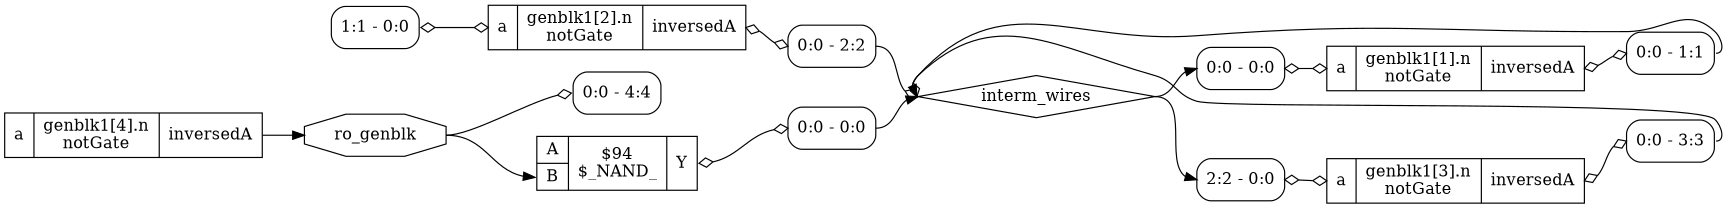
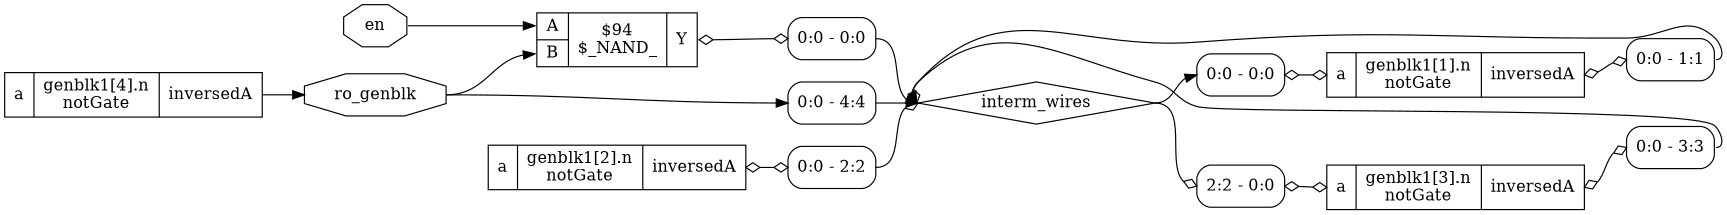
none -> (375, 26)
(375, 28) -> none
(1318, 29) -> (1320, 36)
none -> (891, 103)
(1314, 105) -> (1313, 110)
(502, 117) -> (611, 99)
(1176, 132) -> (1176, 137)
